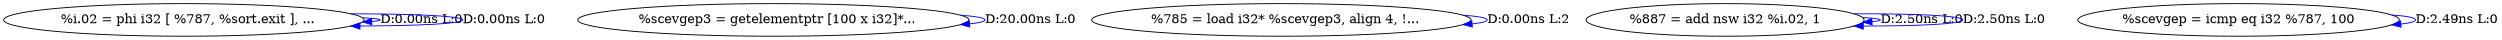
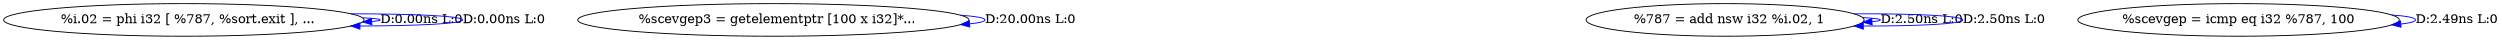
(1281, 20) -> none
(1725, 20) -> (1725, 20)
